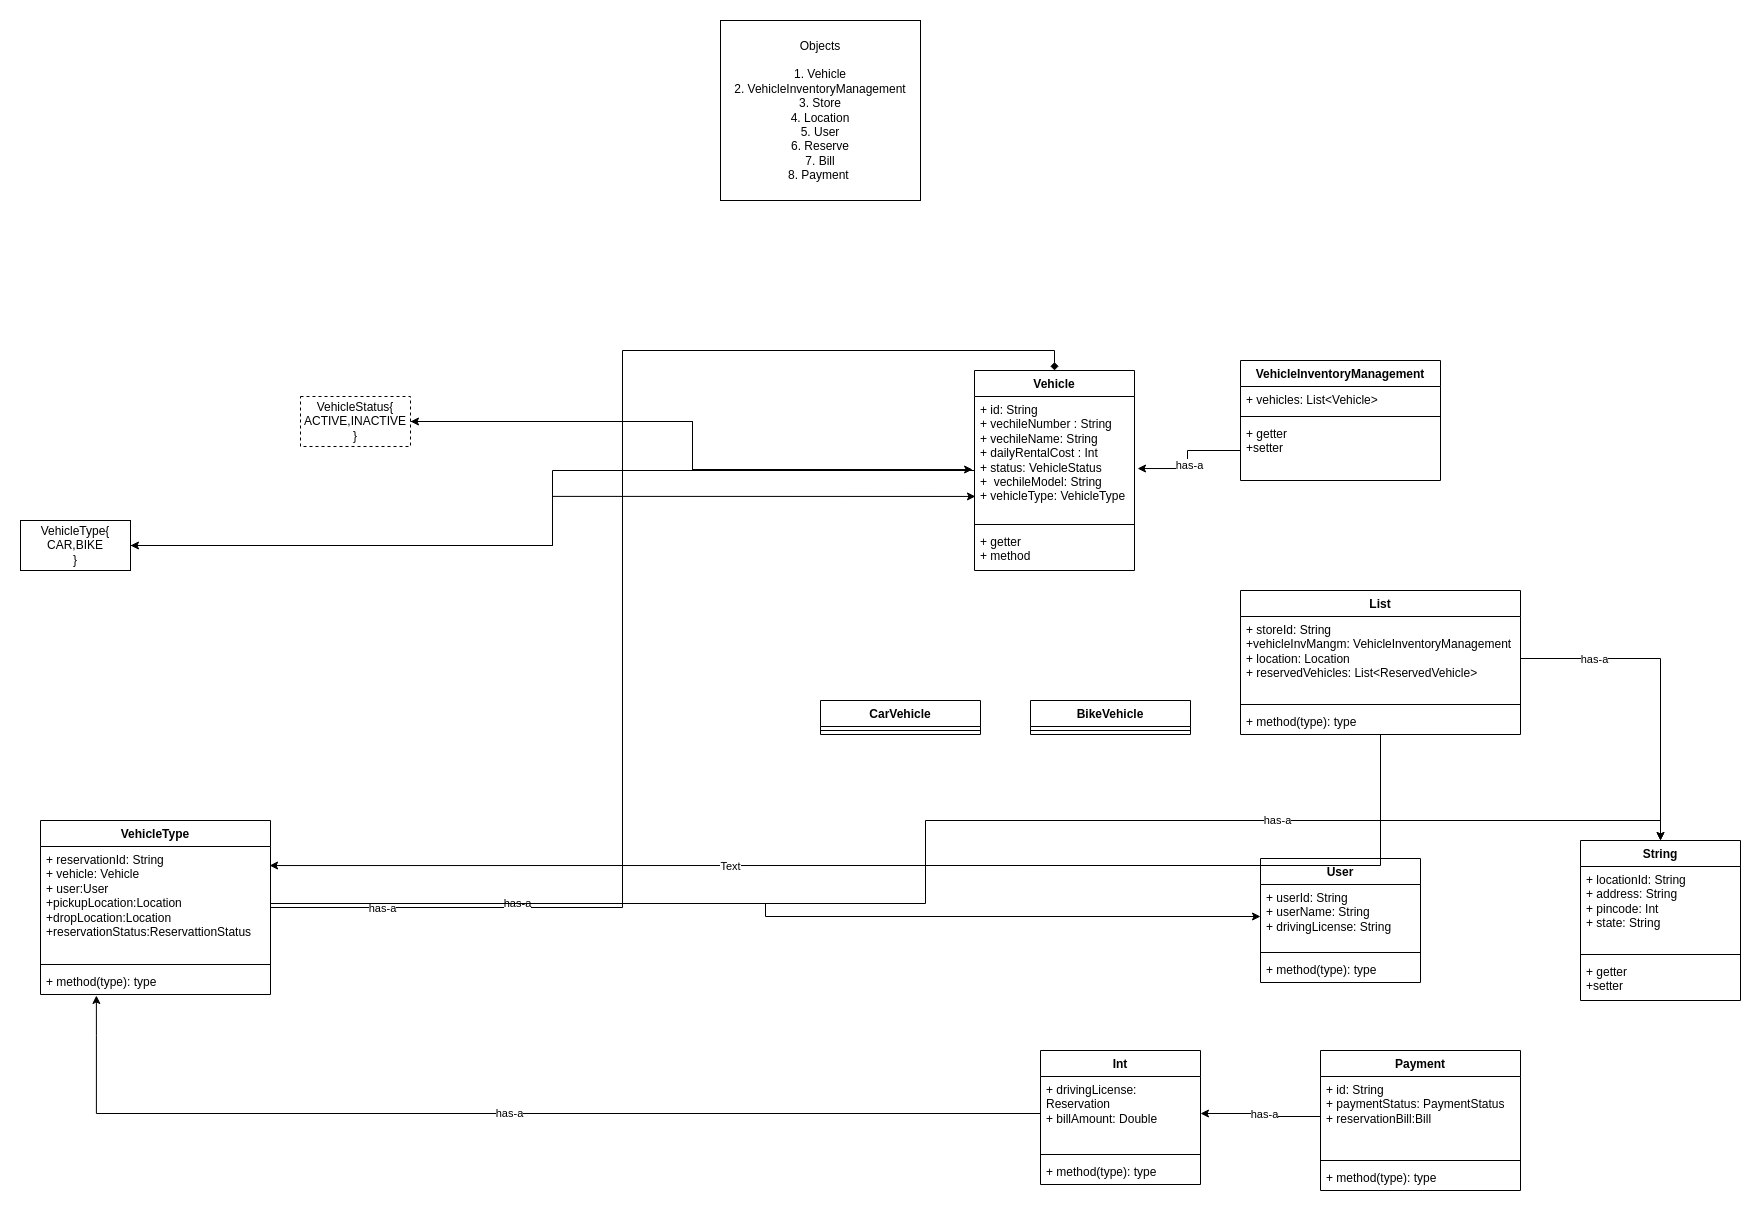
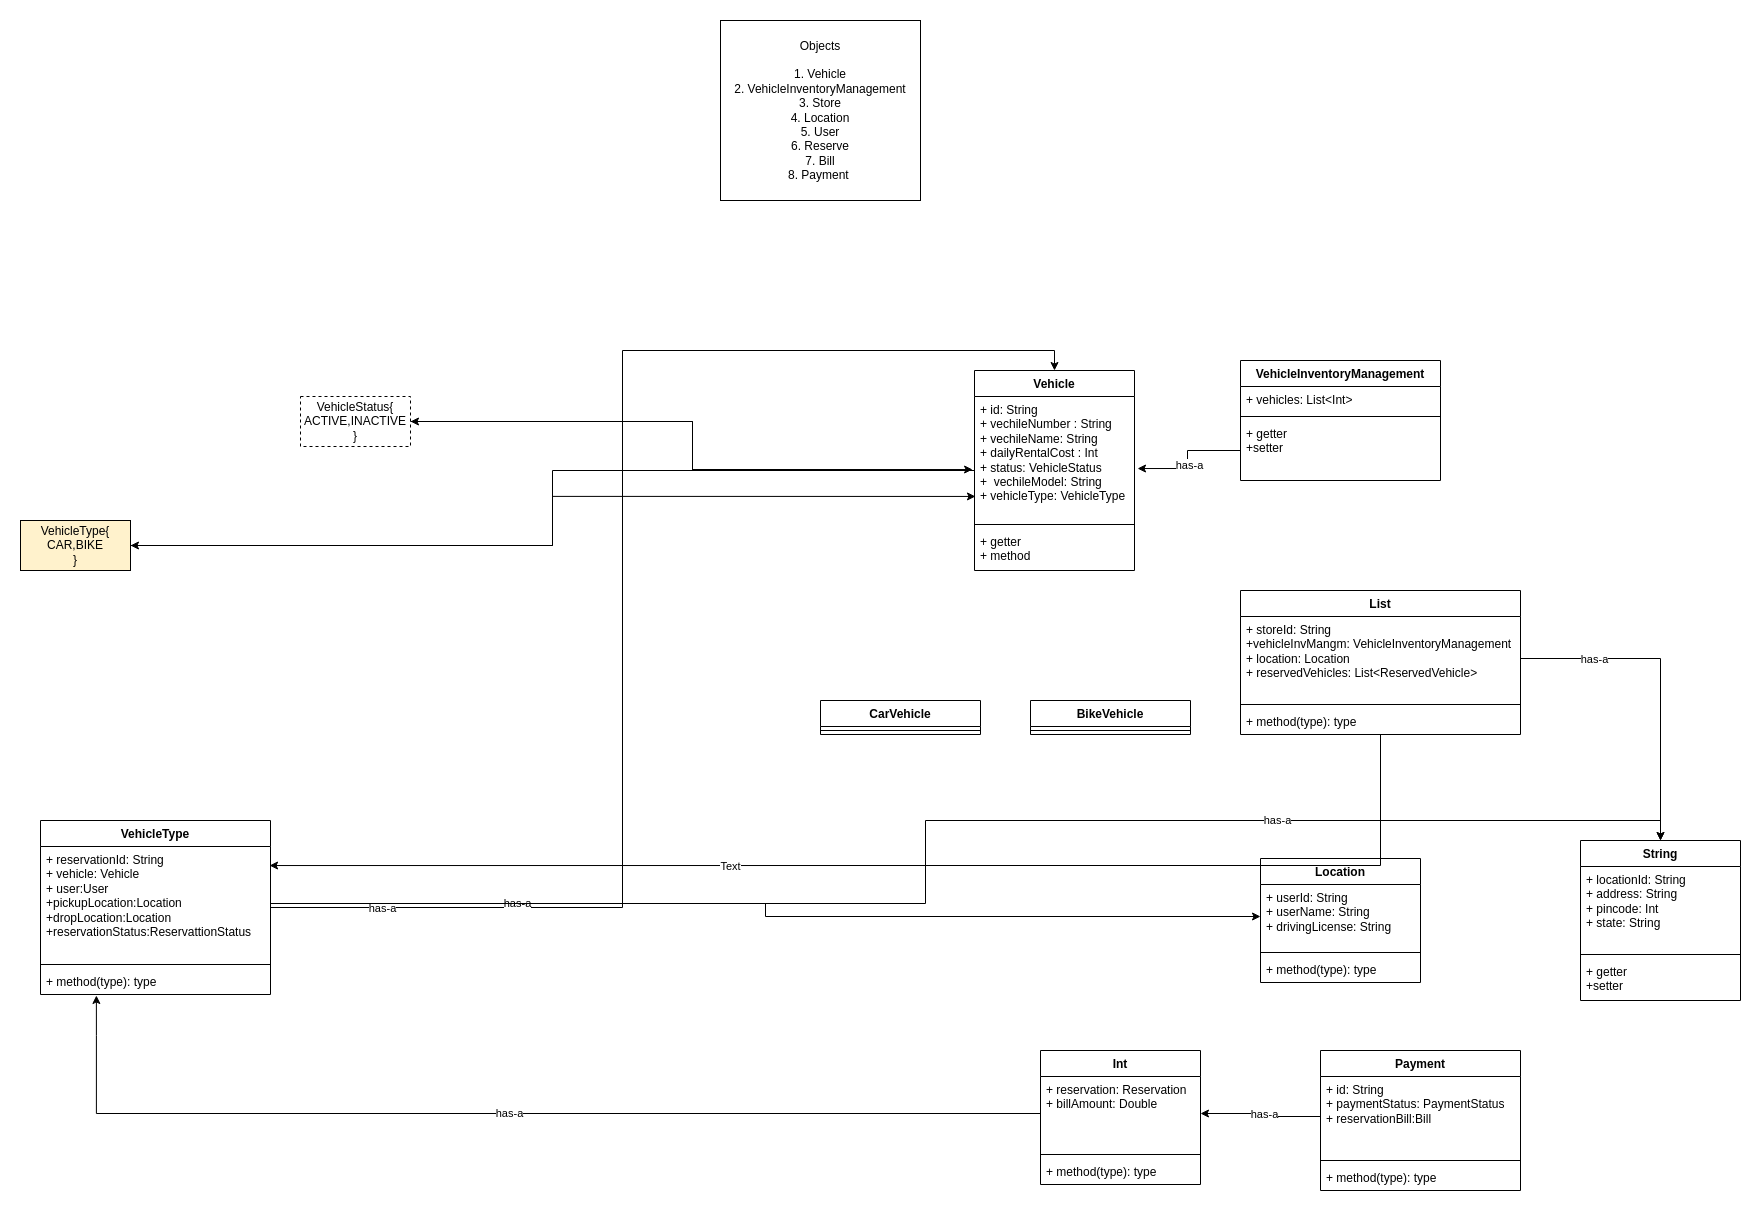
(1055, 362) -> (1055, 362)
(1318, 401) -> (1308, 401)
(76, 546) -> (76, 546)
(1341, 873) -> (1341, 873)
(1122, 1105) -> (1122, 1105)
